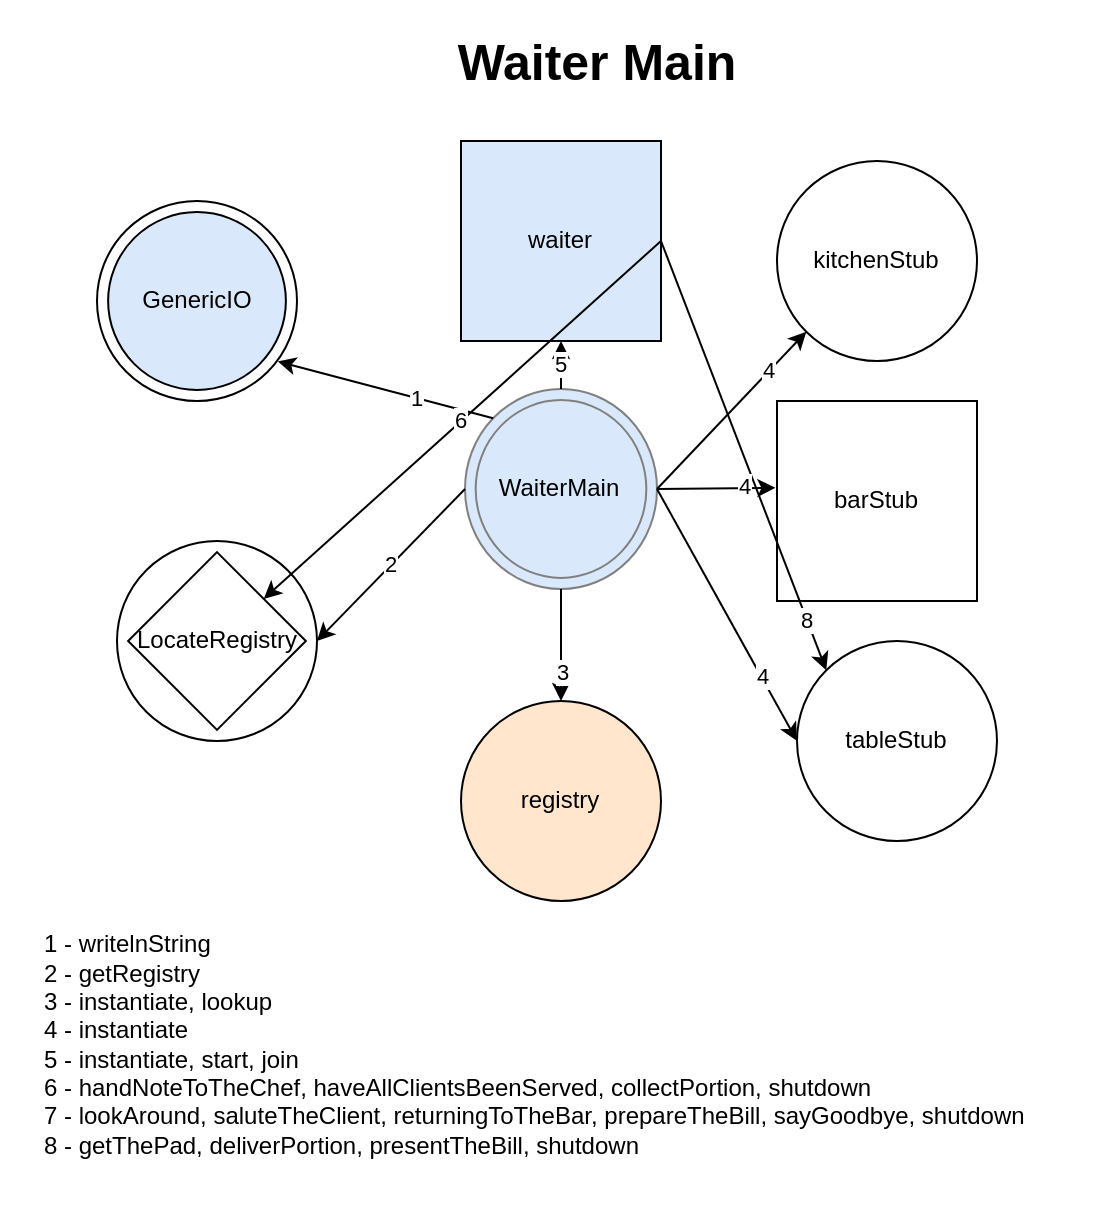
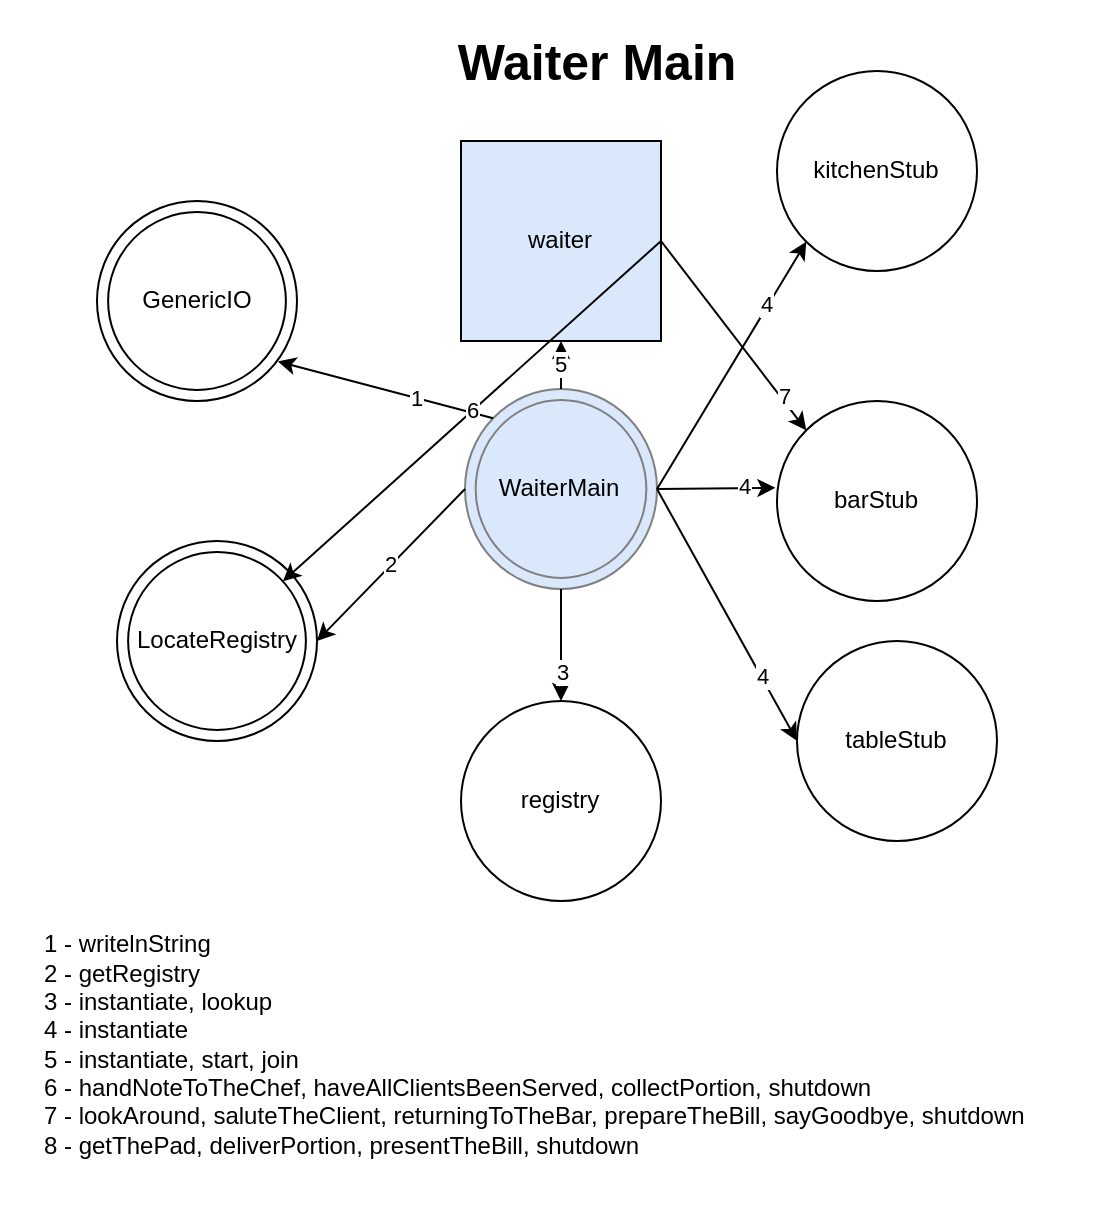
(877, 261) -> (877, 171)
none -> (704, 297)
(197, 301) -> (197, 301)
(877, 501) -> (877, 501)
(770, 525) -> none
(217, 641) -> (217, 641)
(561, 801) -> (561, 801)
